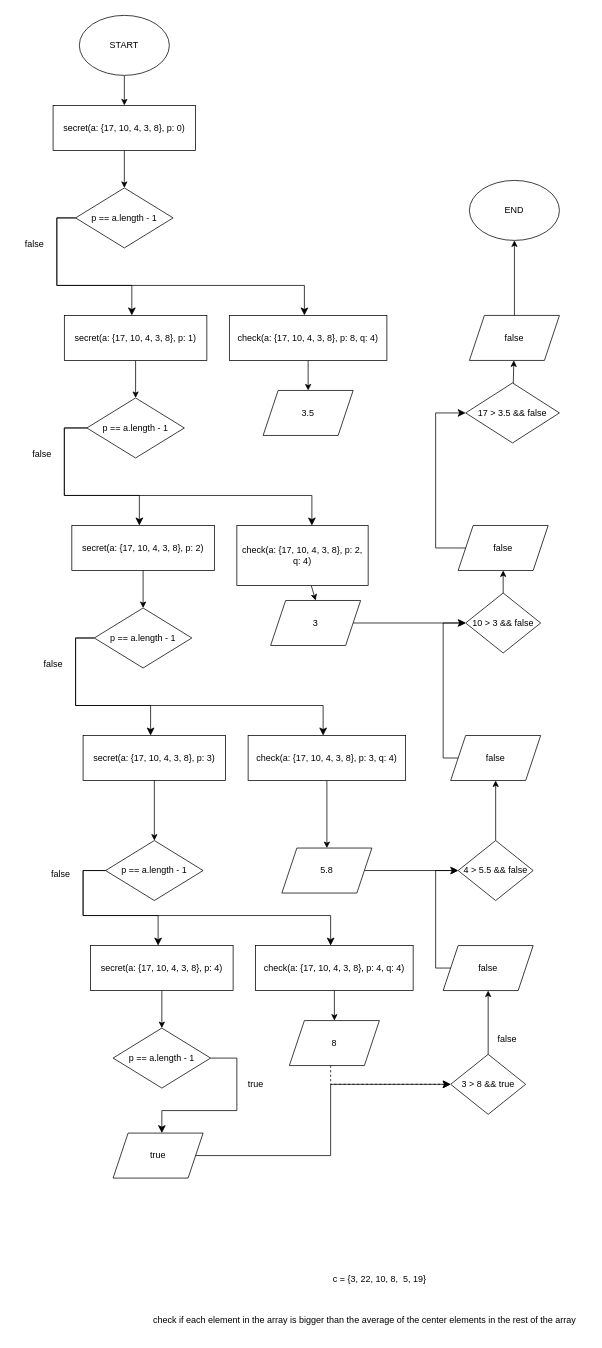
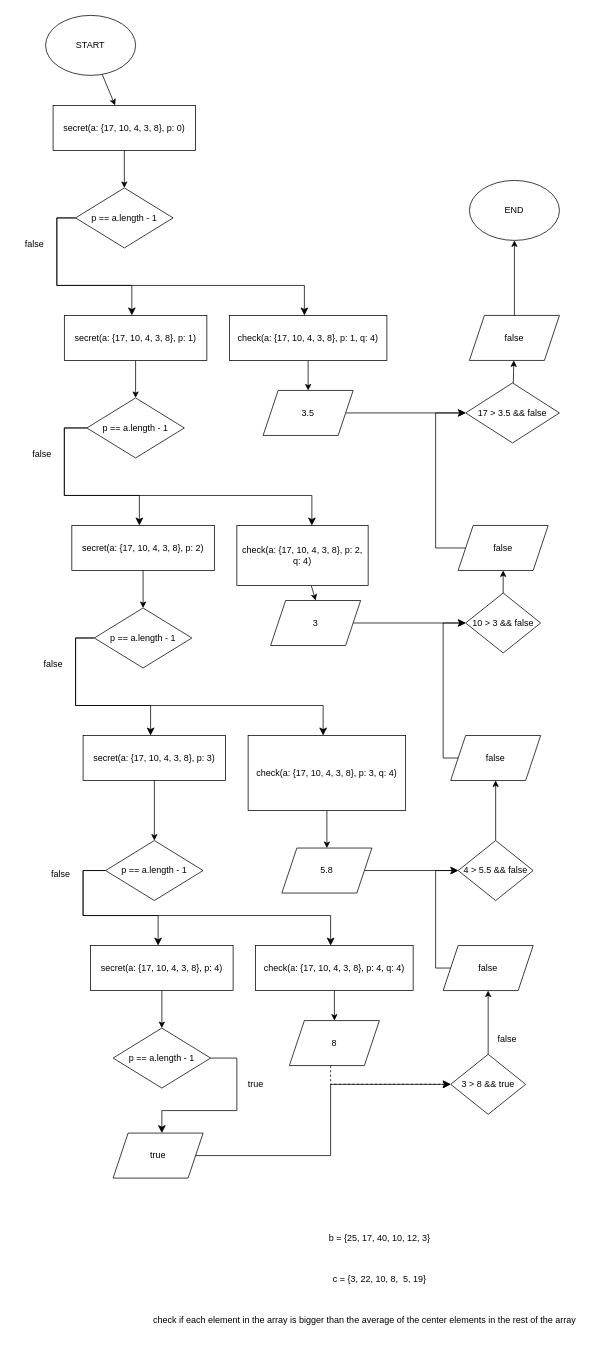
(124, 45) -> (90, 45)
(308, 338) -> (308, 338)
none -> (388, 413)
(327, 758) -> (327, 773)
none -> (379, 1238)
